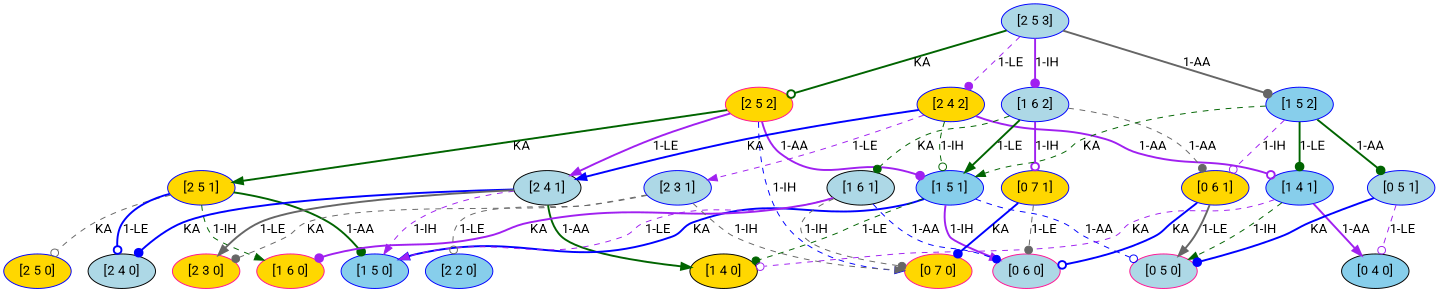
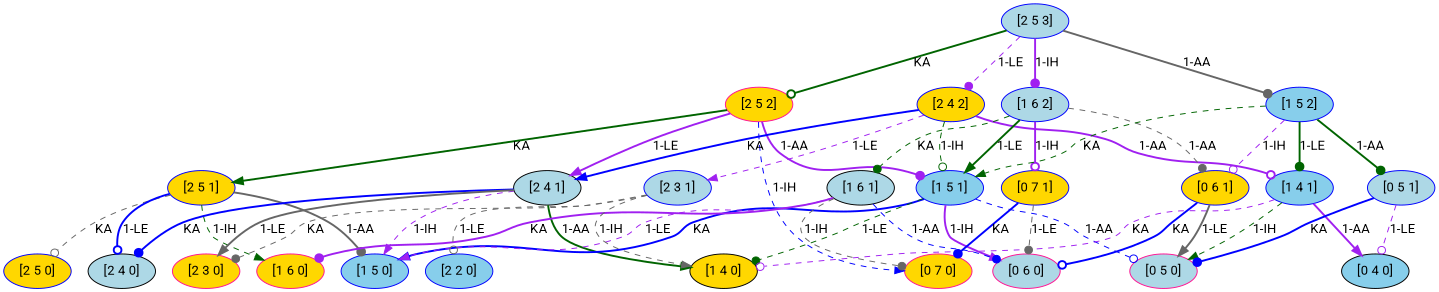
(330, 223) -> (330, 223)
(792, 256) -> (599, 236)
